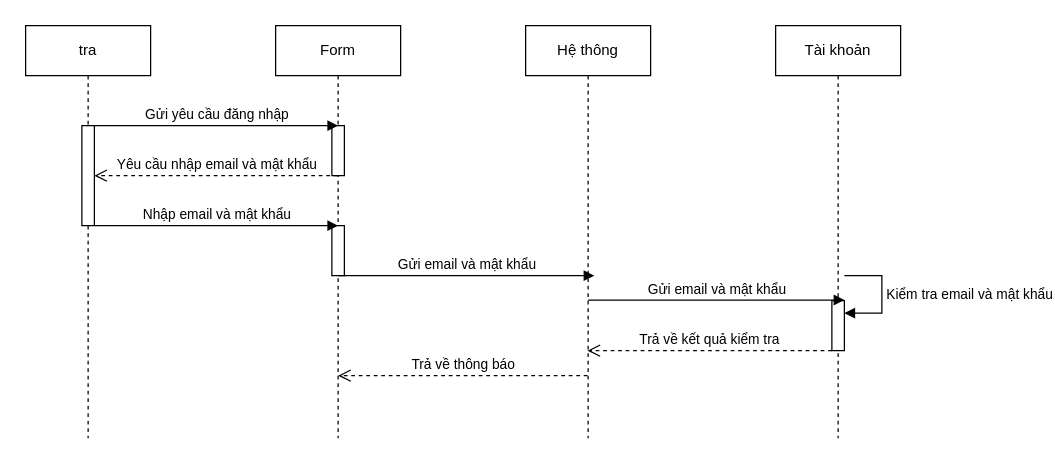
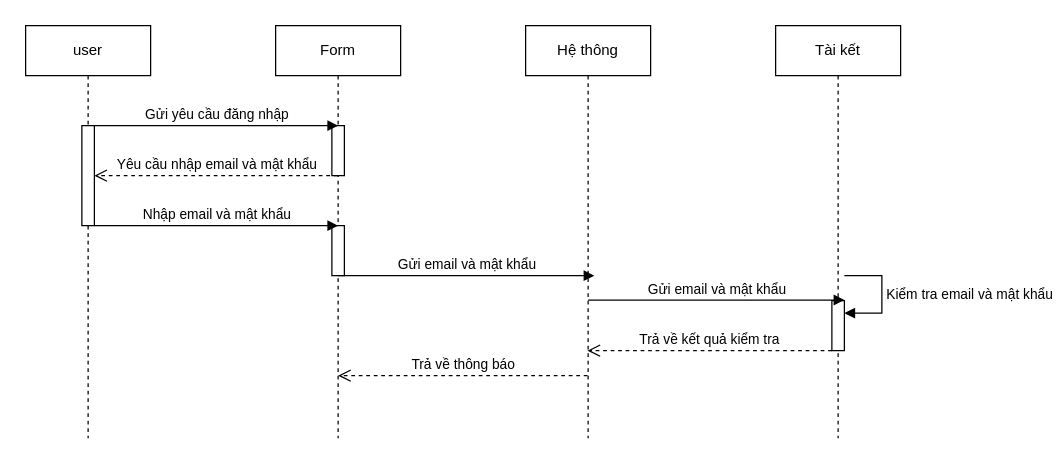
(88, 51) -> (88, 51)
(838, 51) -> (838, 51)
